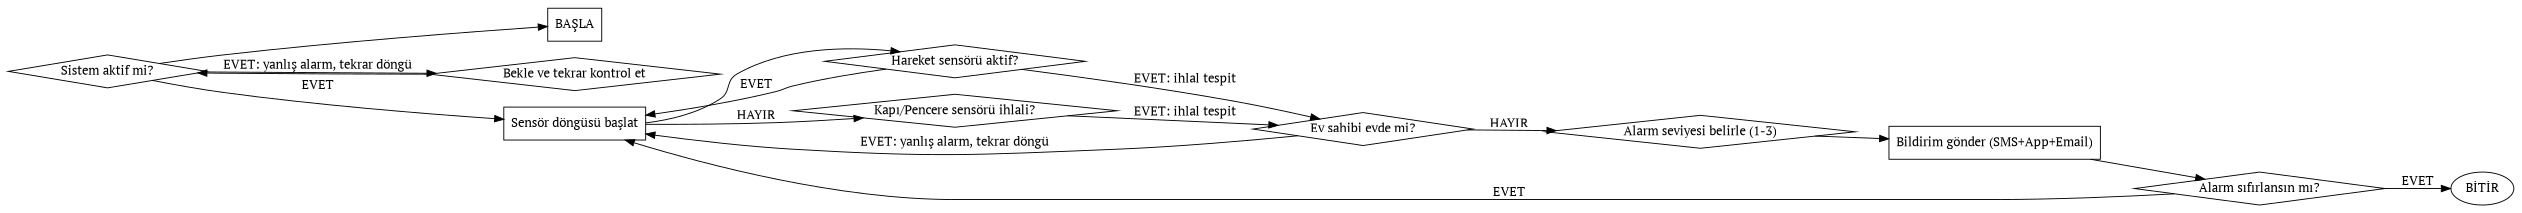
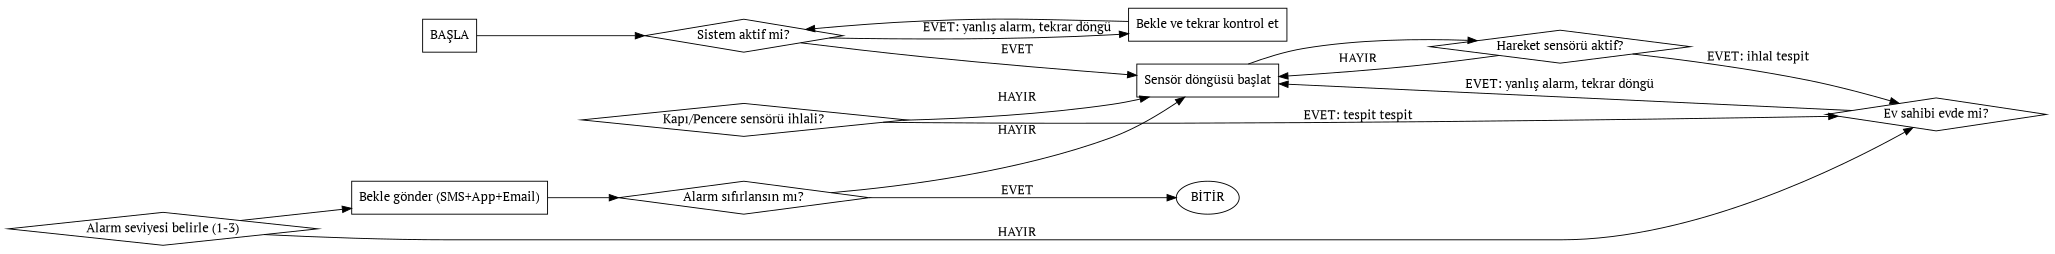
(348, 42) -> (556, 36)
(575, 74) -> (1208, 25)
(756, 85) -> (1358, 59)
(1185, 112) -> (1358, 116)
(750, 123) -> (1022, 114)
(1507, 130) -> (1094, 240)
(1995, 143) -> (450, 198)
(1509, 193) -> (1017, 130)
